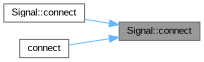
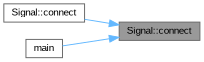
(44, 49) -> (44, 49)
